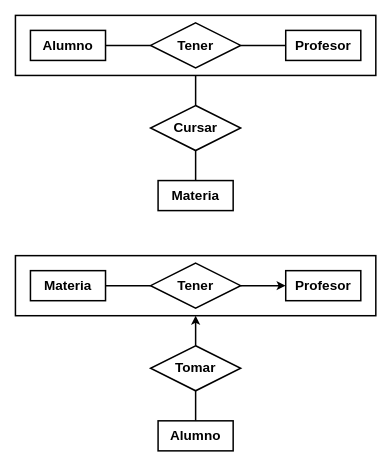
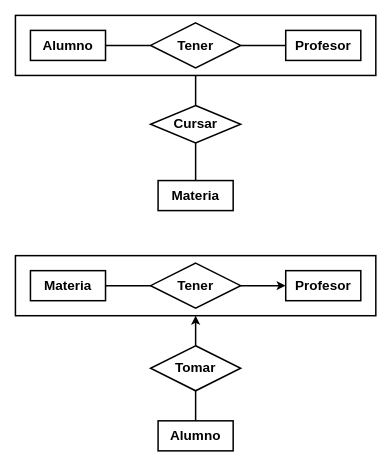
(195, 128) -> (195, 124)
